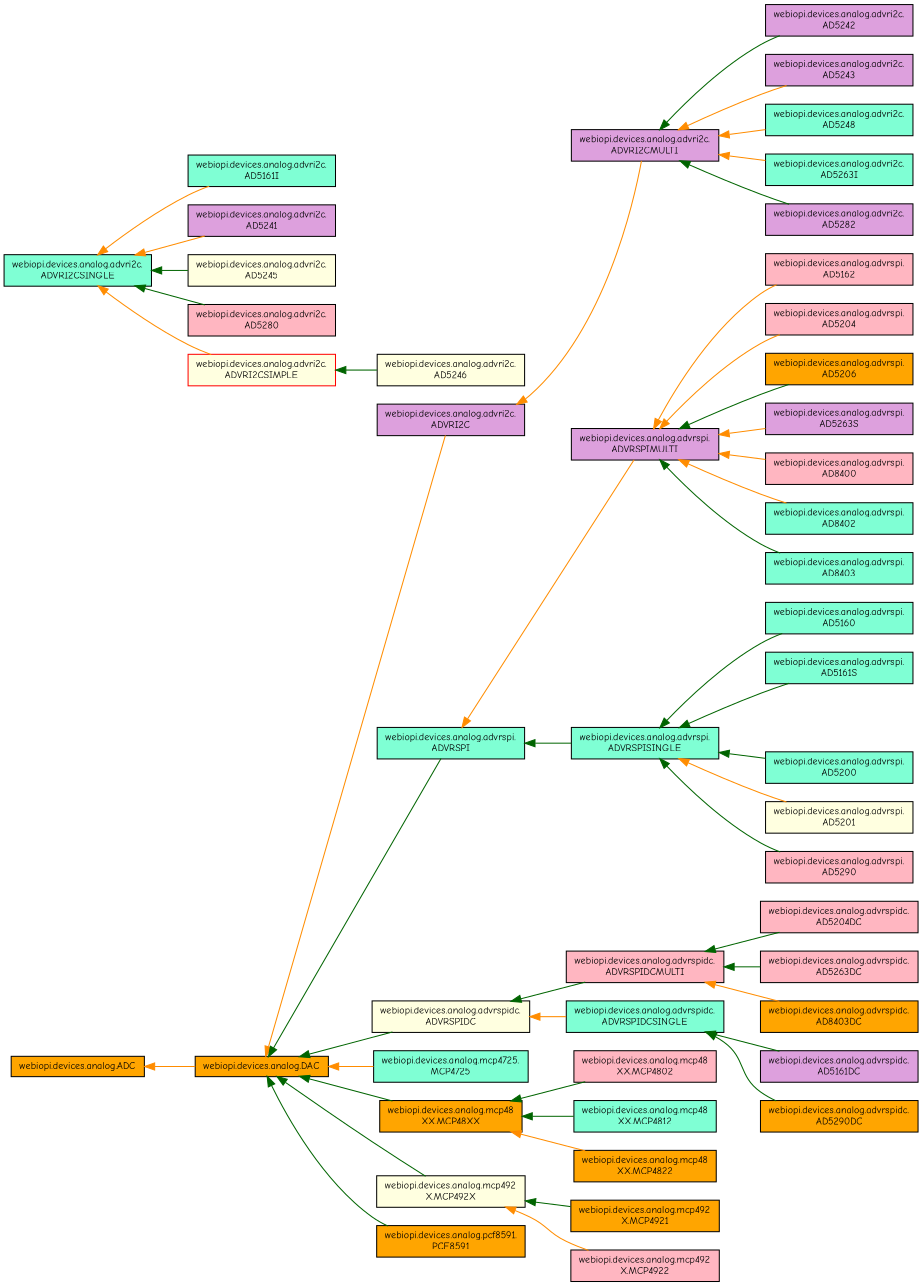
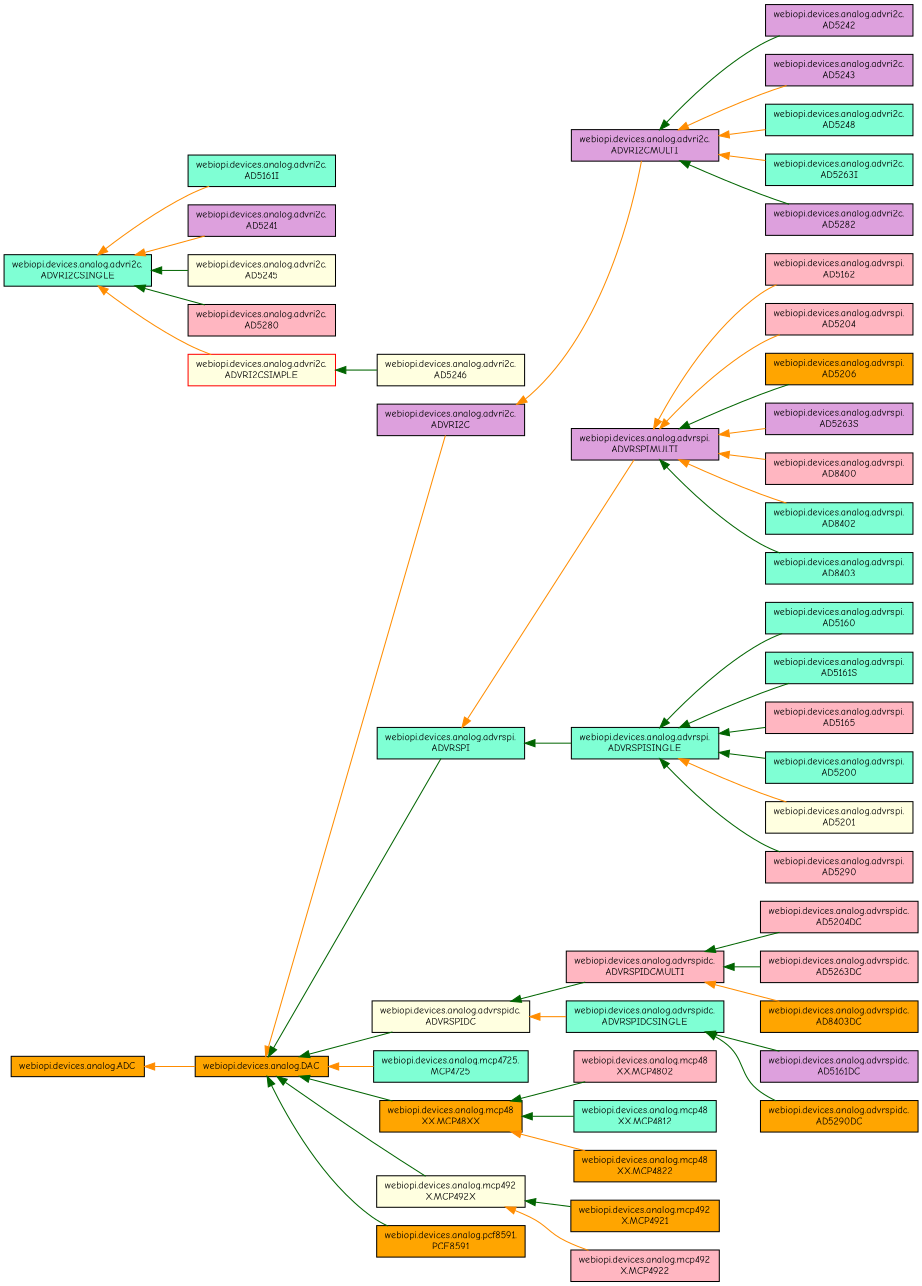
none -> (839, 718)
